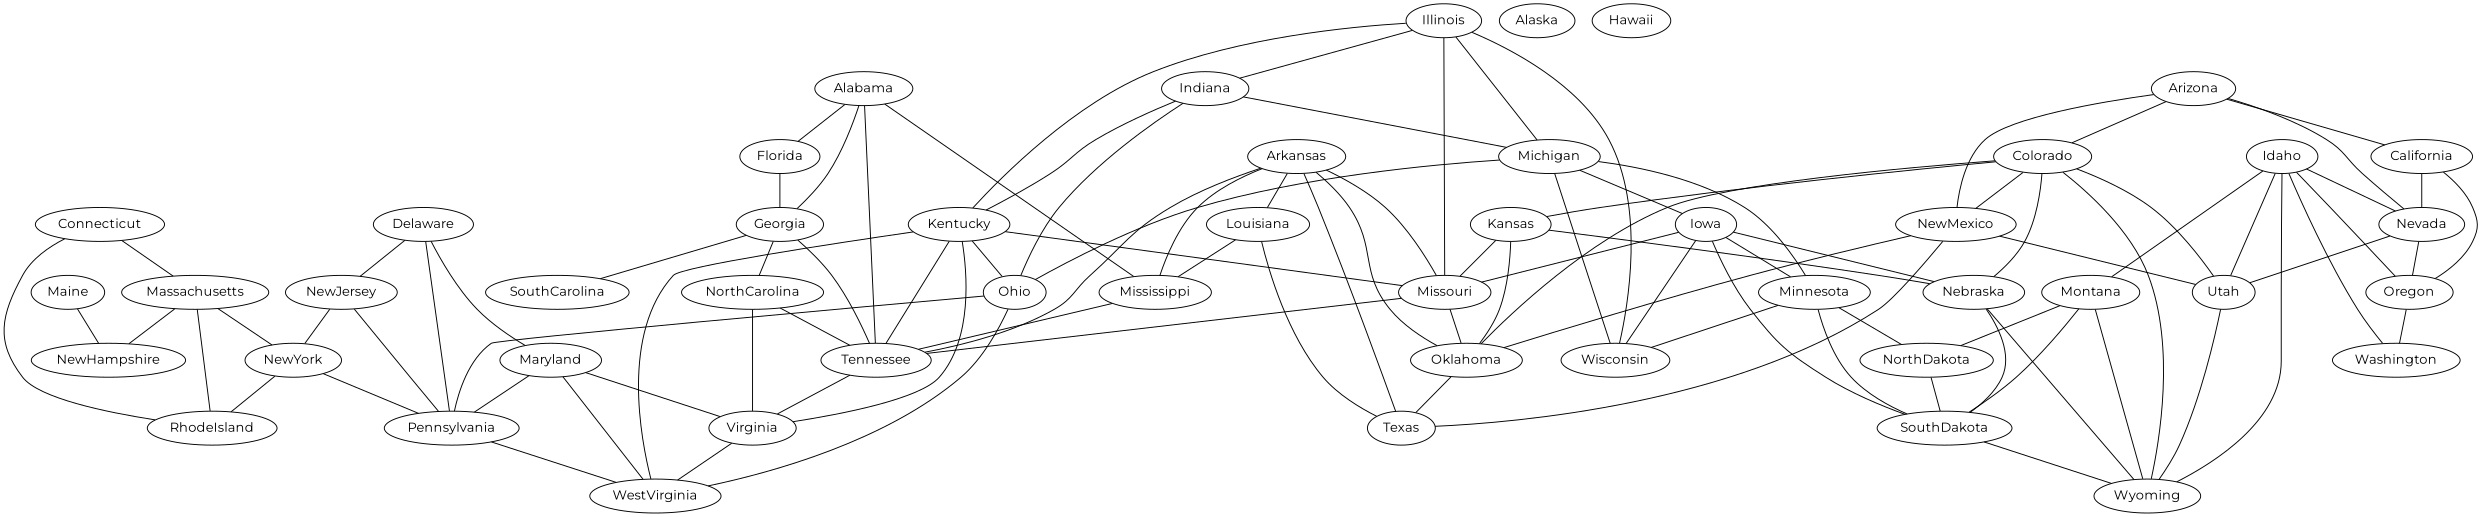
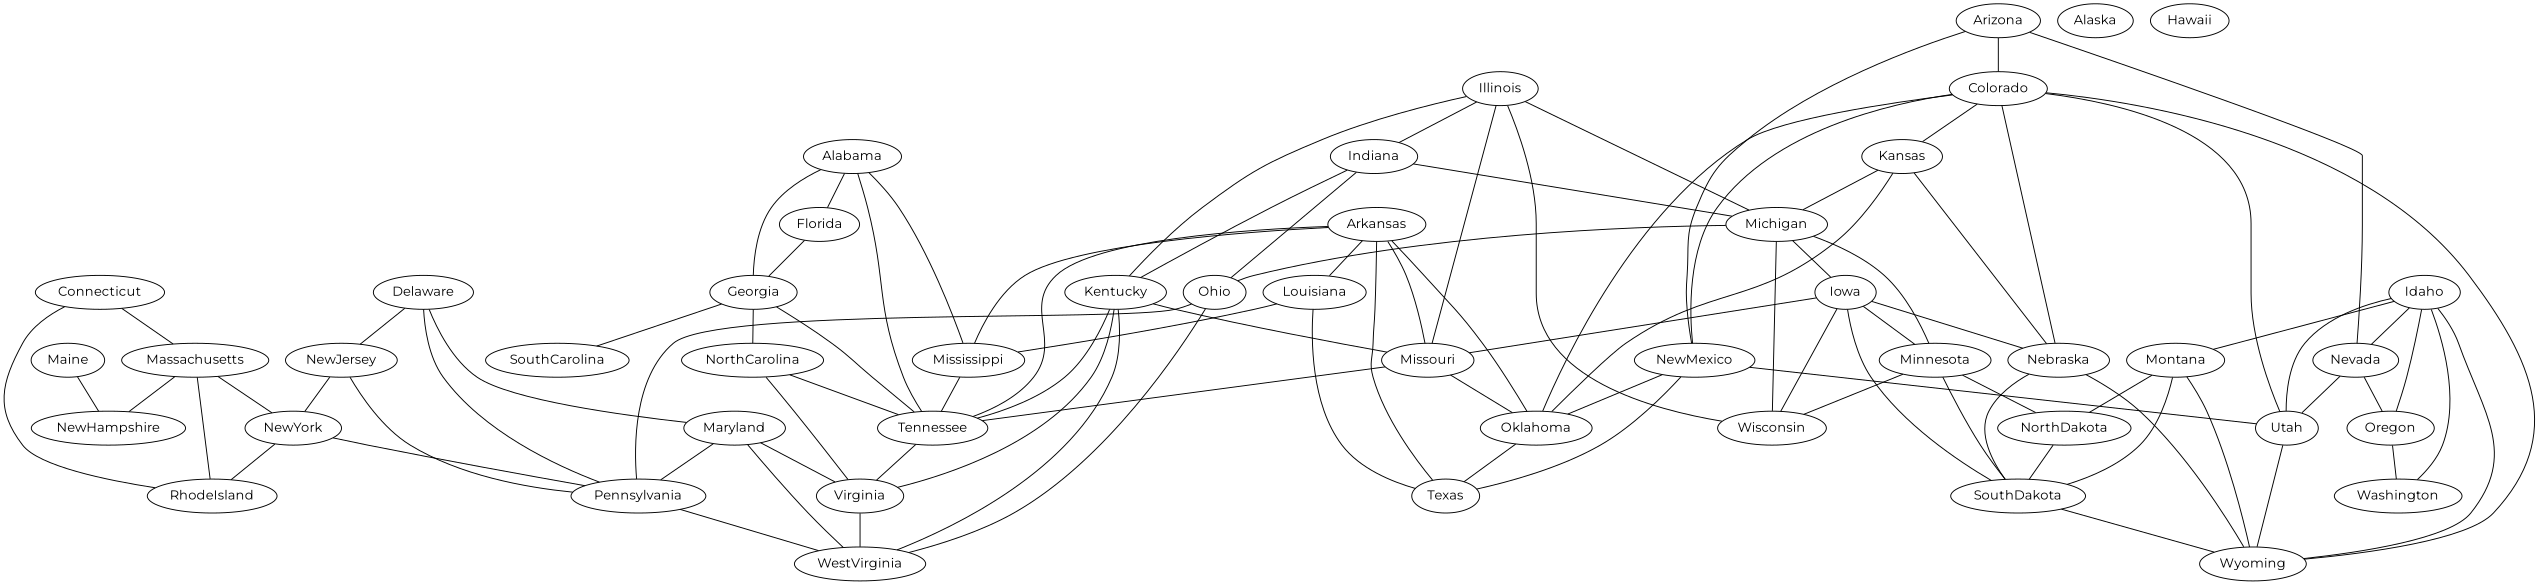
(2422, 157) -> none
(1478, 258) -> (1840, 190)
(987, 259) -> none
